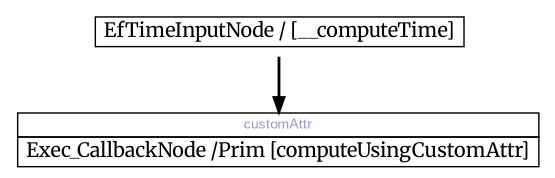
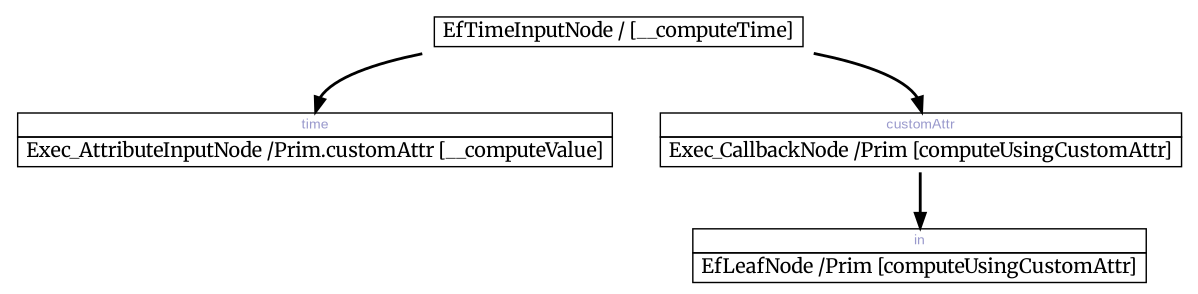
none -> (314, 140)
none -> (919, 256)
